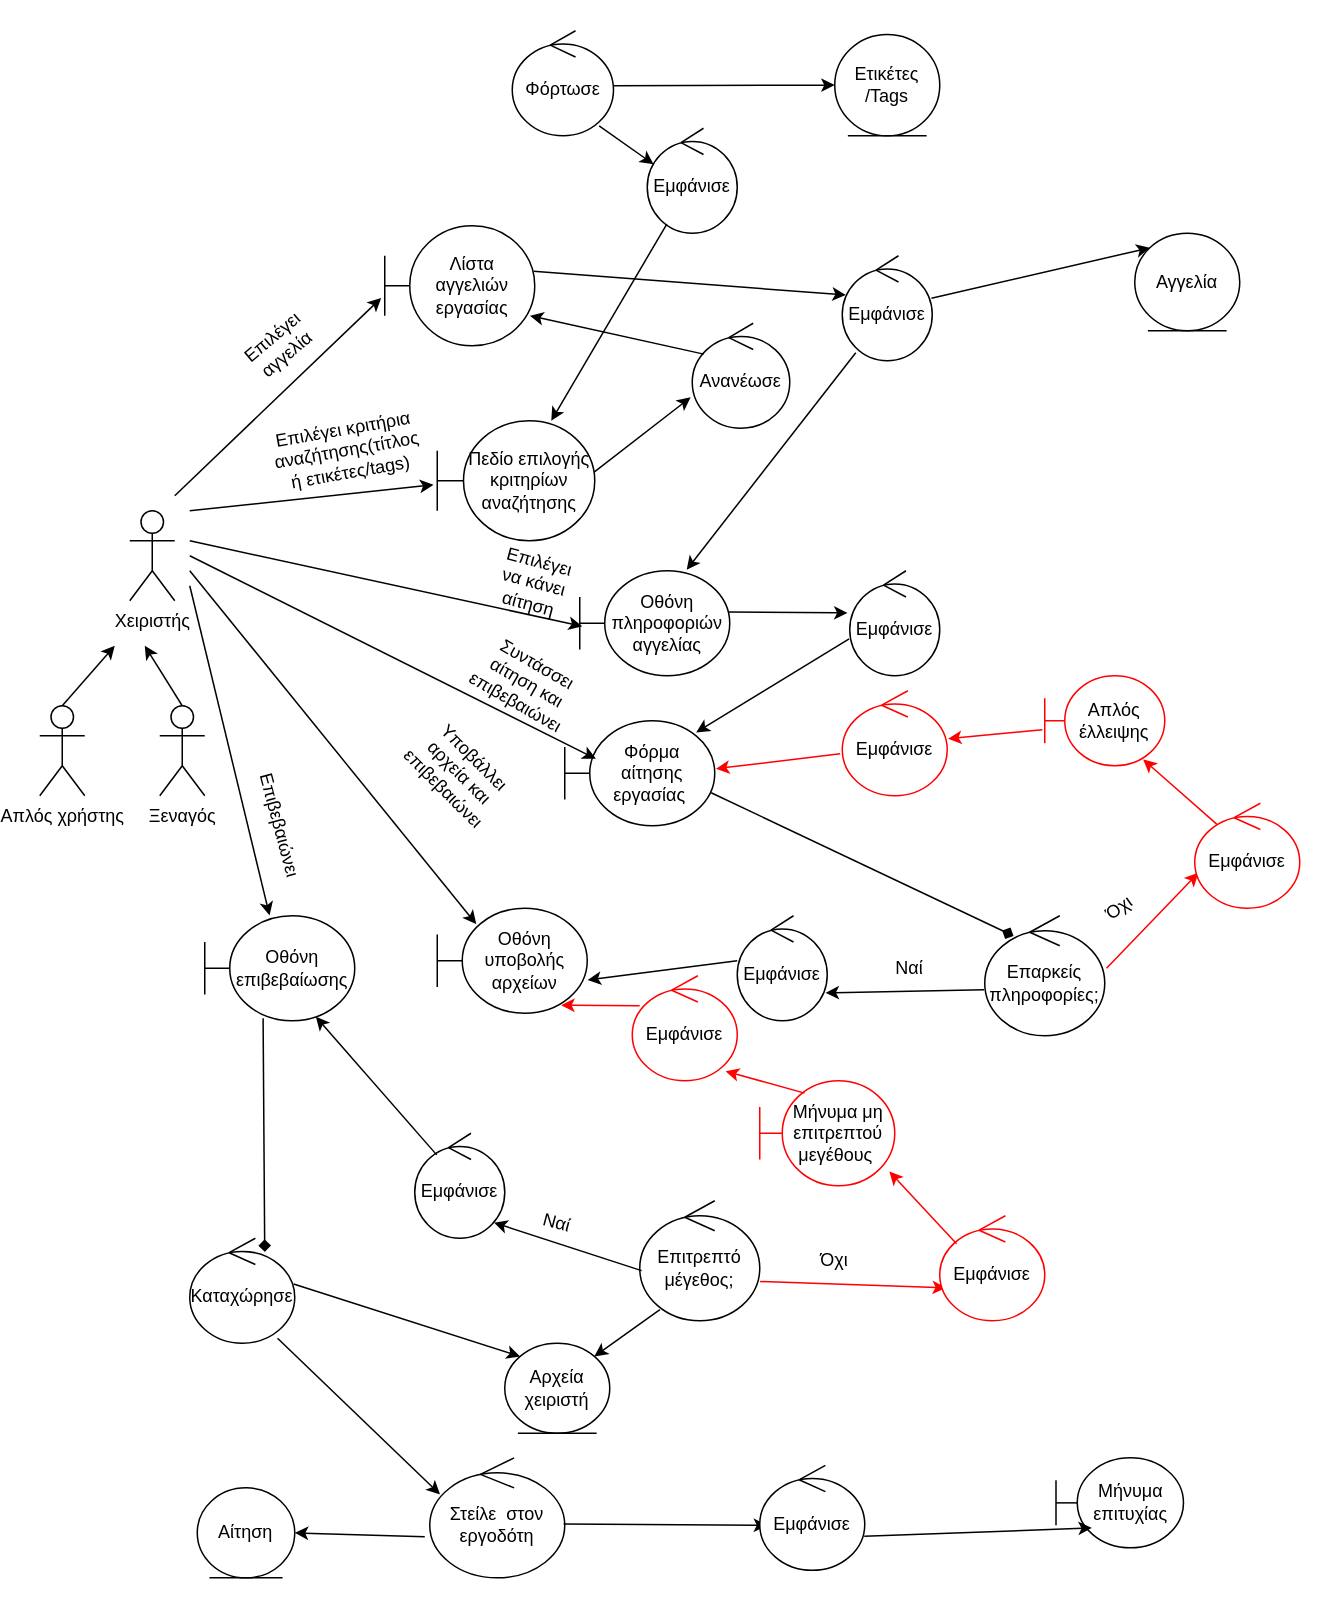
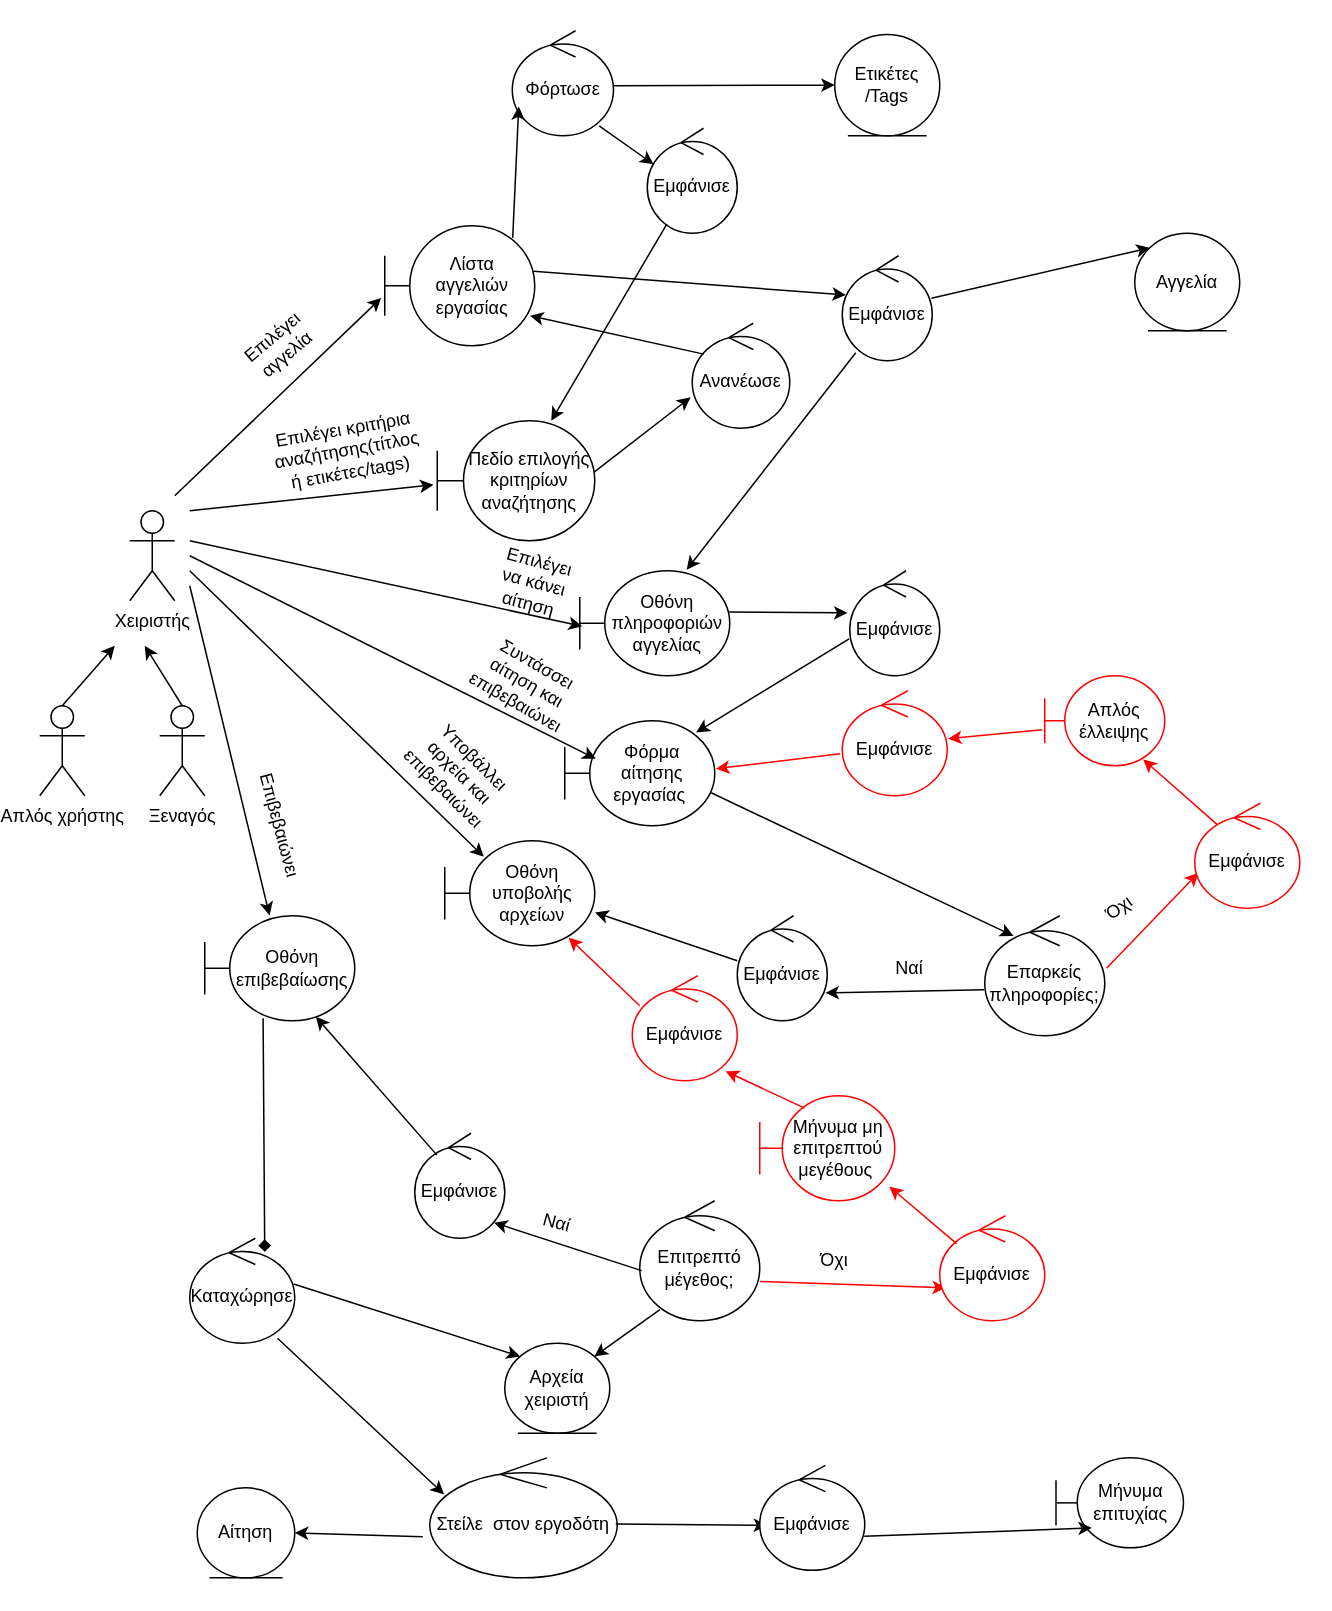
none -> (515, 177)
(1002, 931) -> (1003, 931)
(512, 961) -> (520, 893)
(827, 1133) -> (827, 1148)
(497, 1518) -> (524, 1518)
